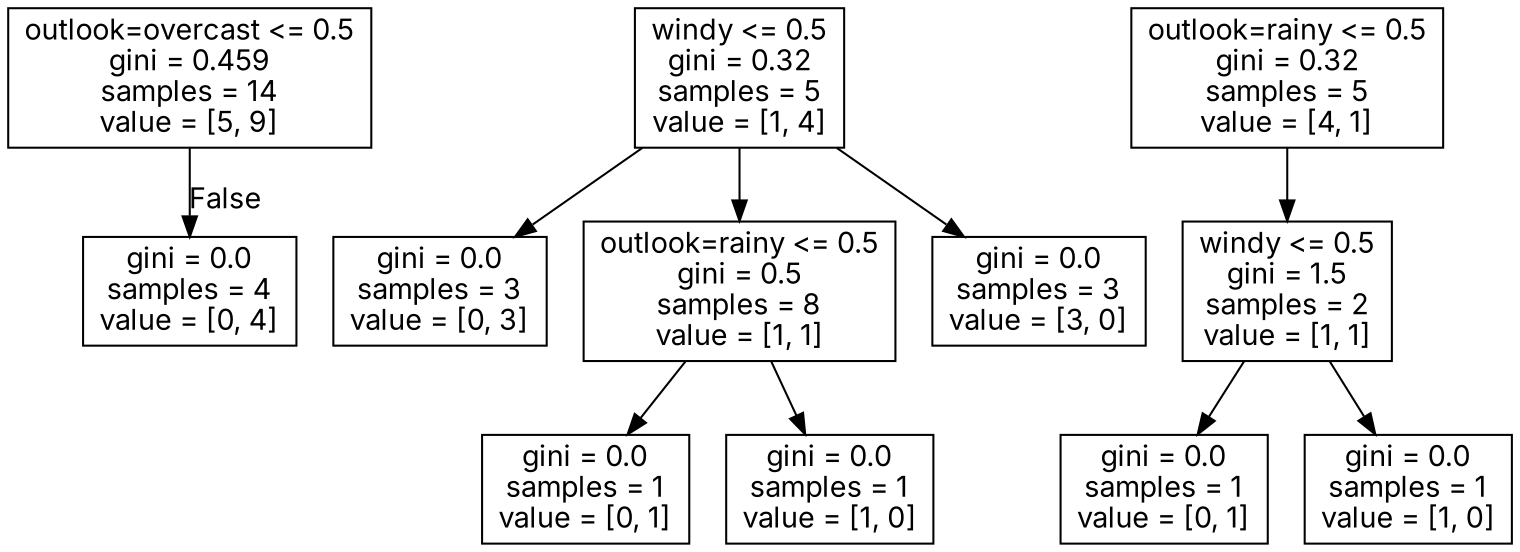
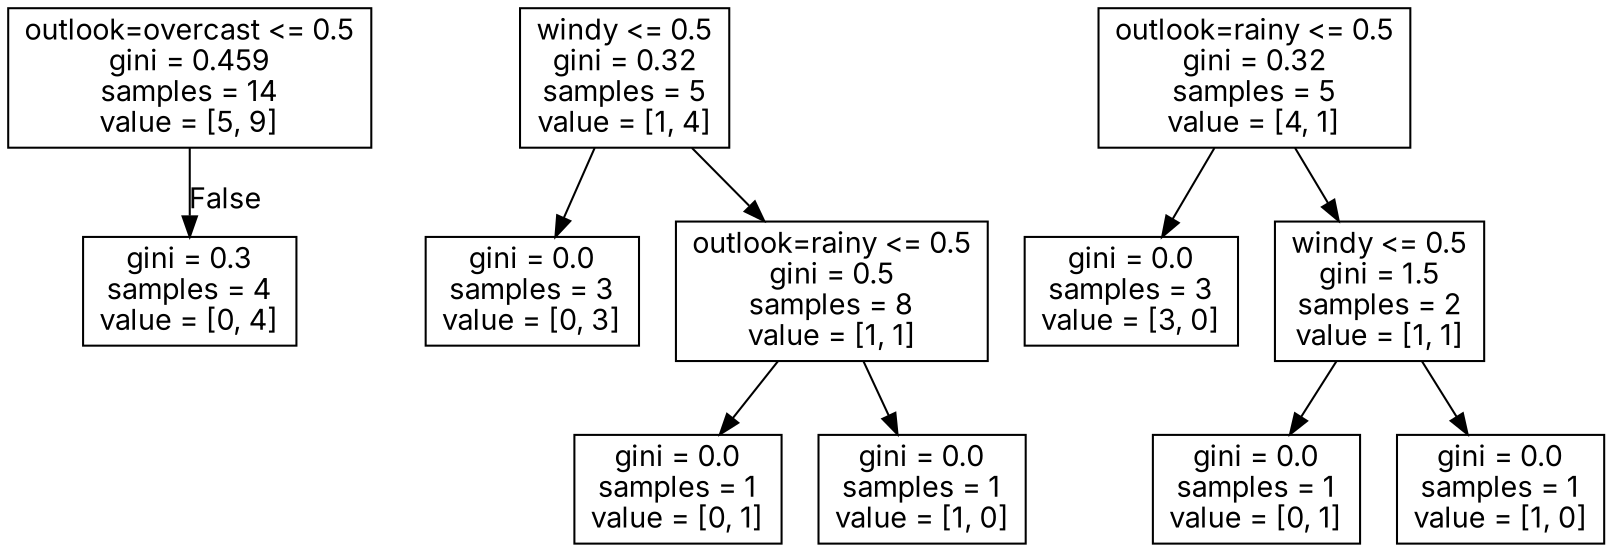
(892, 186) -> (1194, 184)
(190, 291) -> (190, 291)
